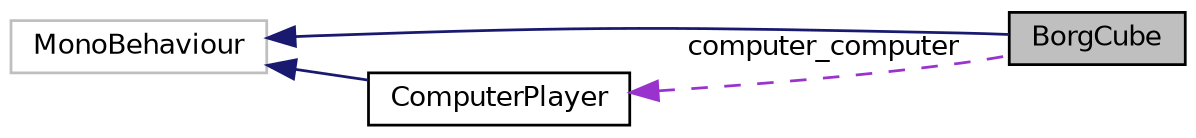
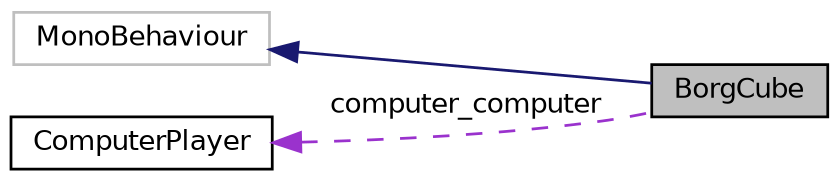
(332, 75) -> none
